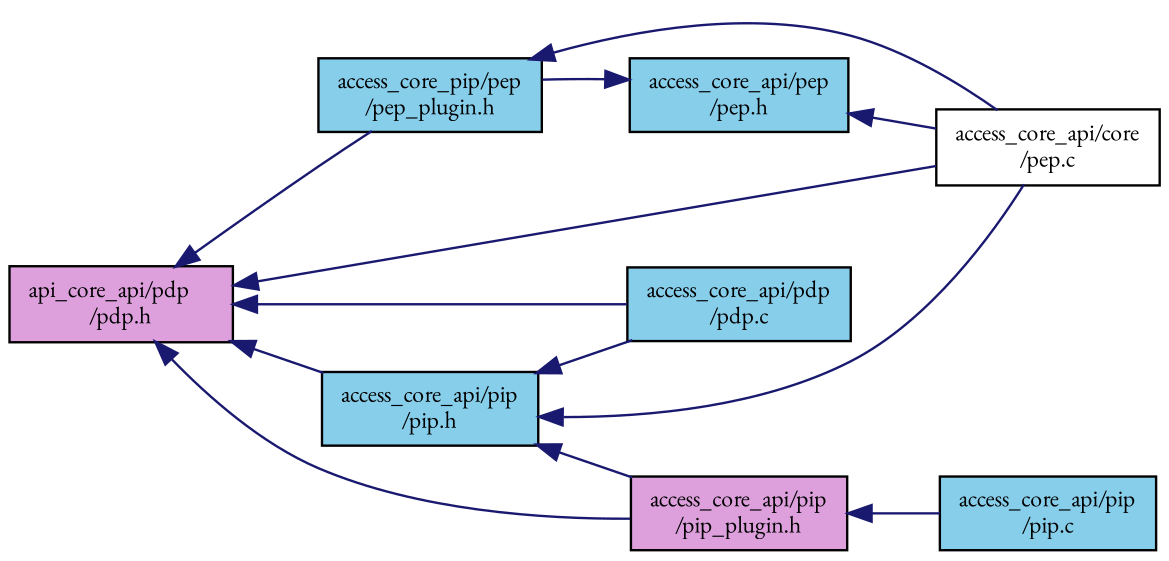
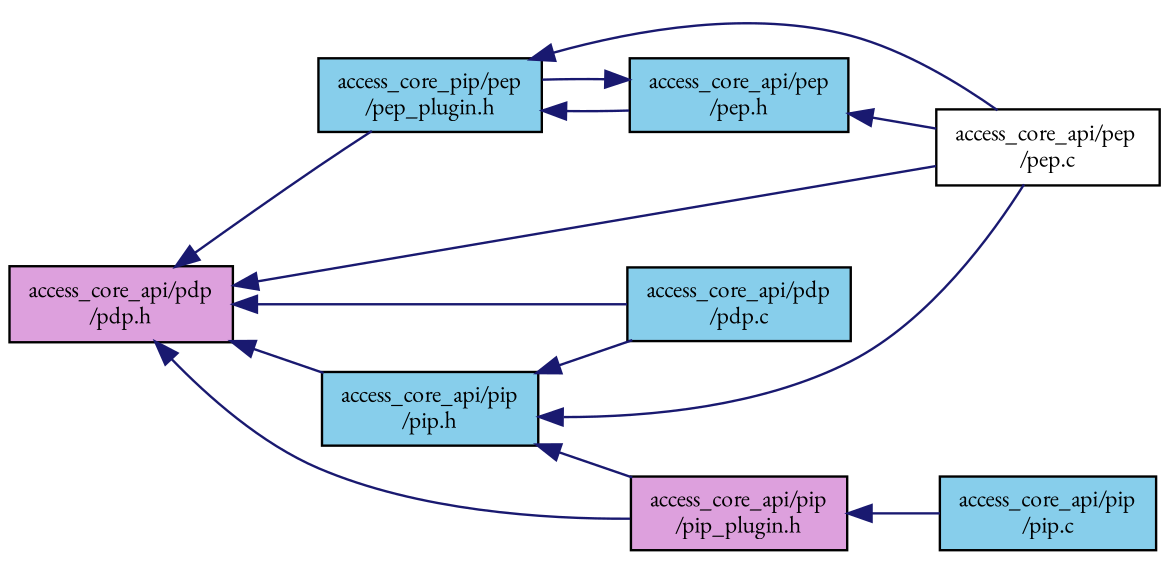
none -> (598, 111)
(1048, 147) -> (1048, 147)
(121, 304) -> (121, 304)
